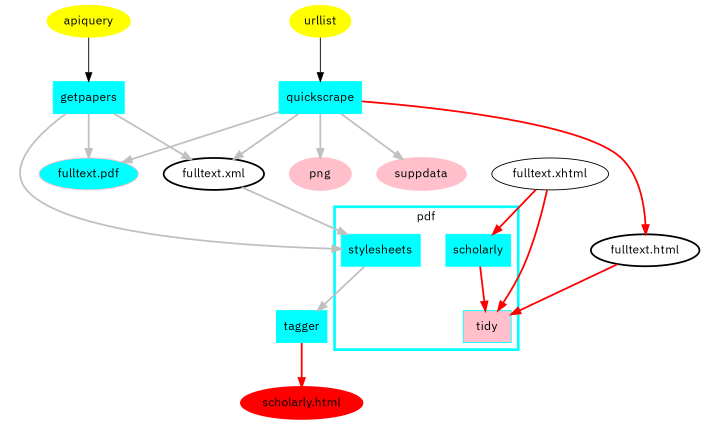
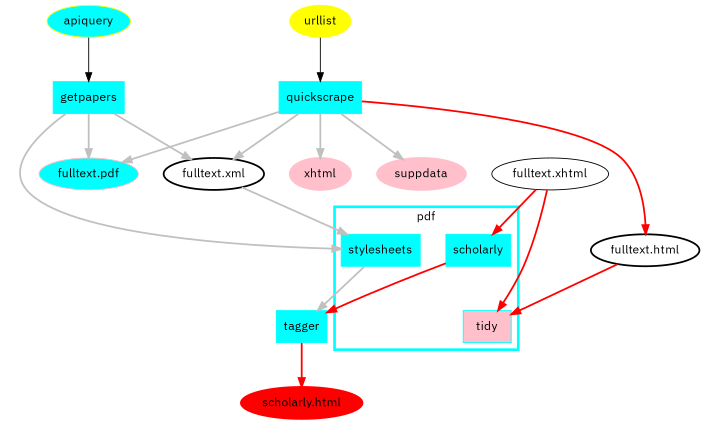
(89, 21) -> (89, 21)
(320, 174) -> (320, 174)
(482, 284) -> (390, 285)
